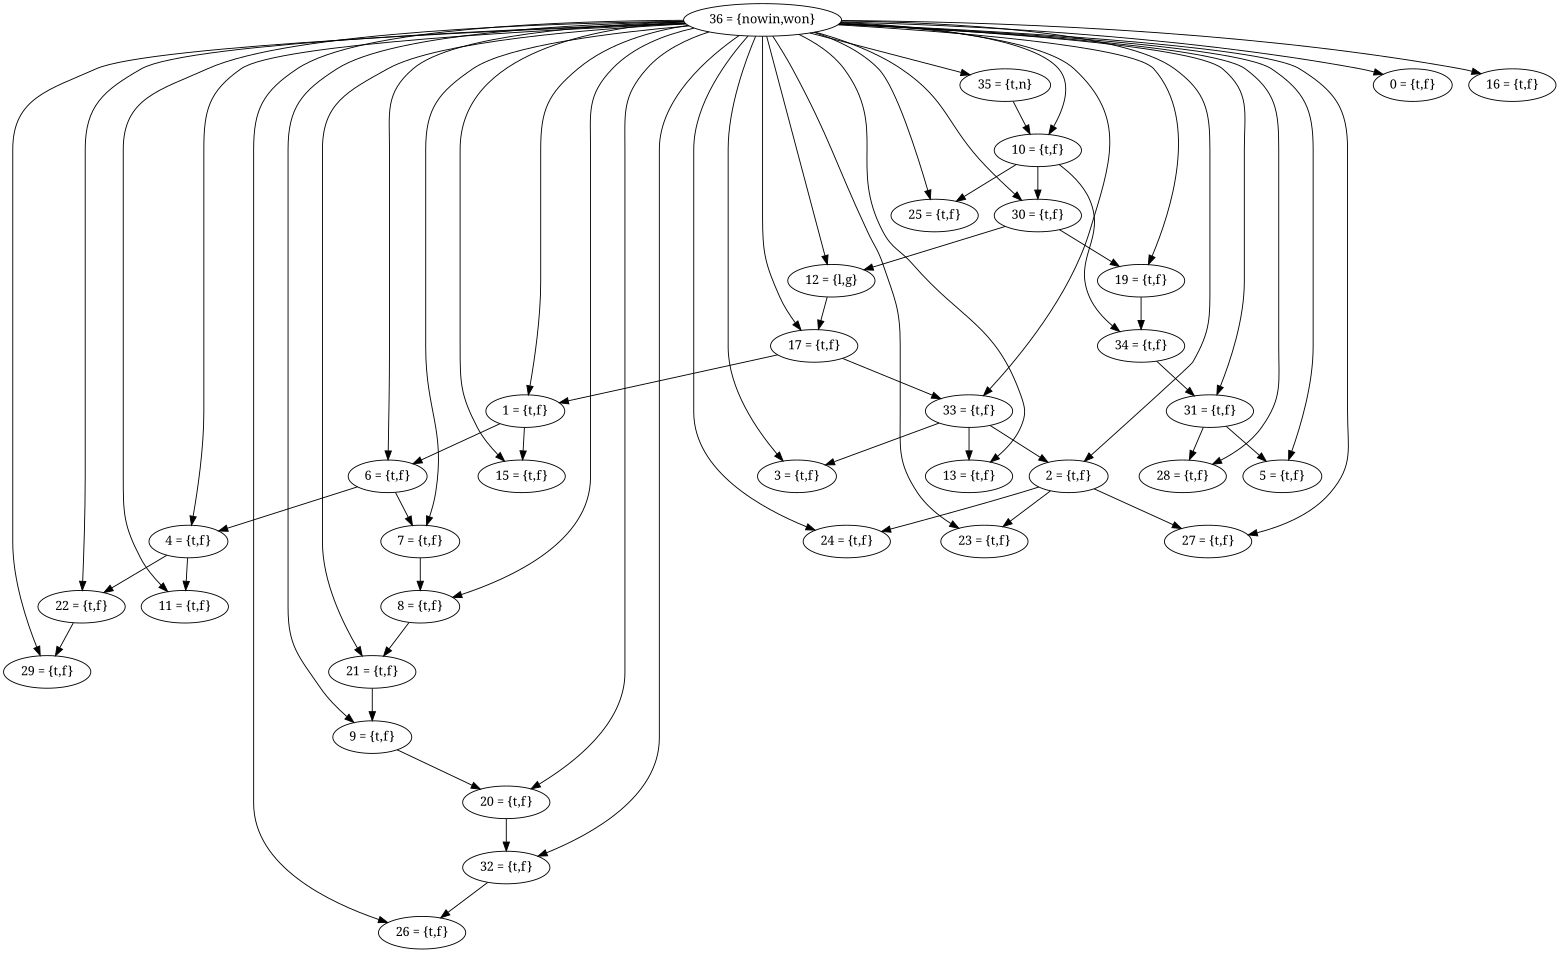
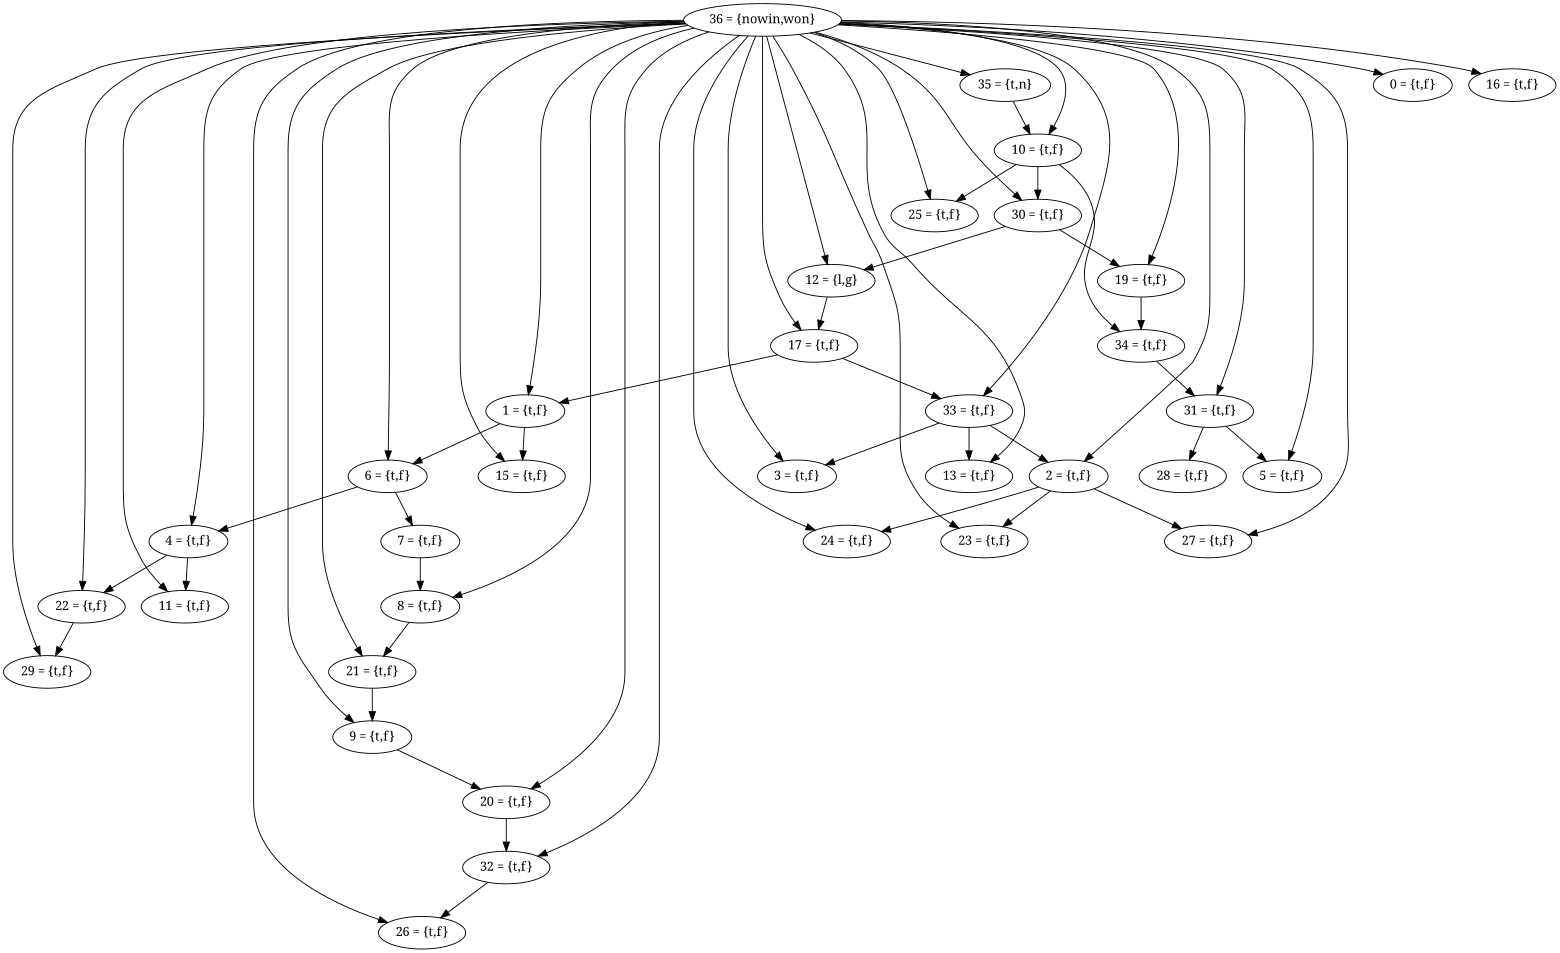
(1252, 74) -> none
(426, 174) -> none
